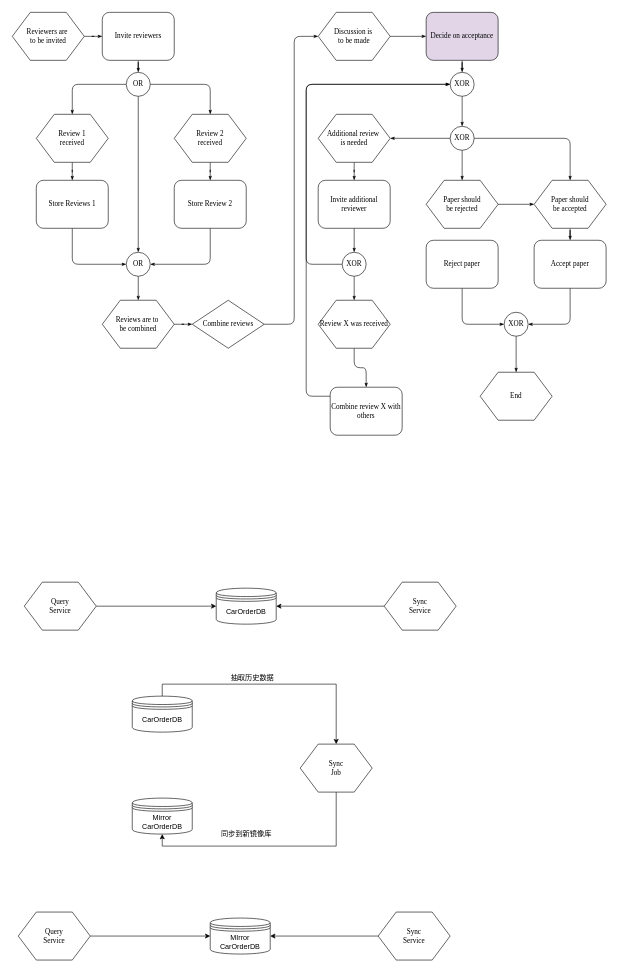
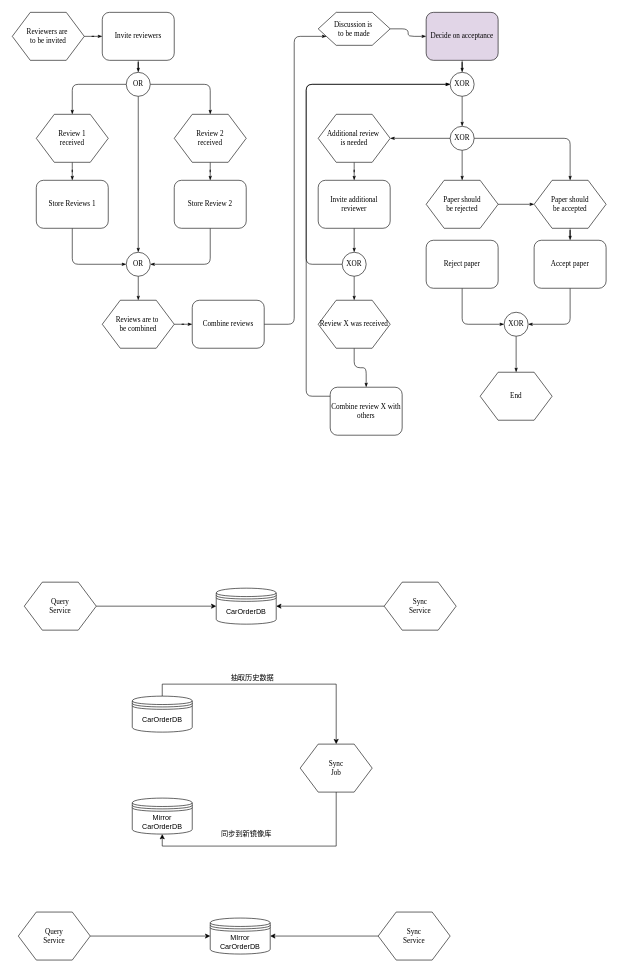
(354, 36) -> (354, 29)
(228, 324) -> (228, 324)
